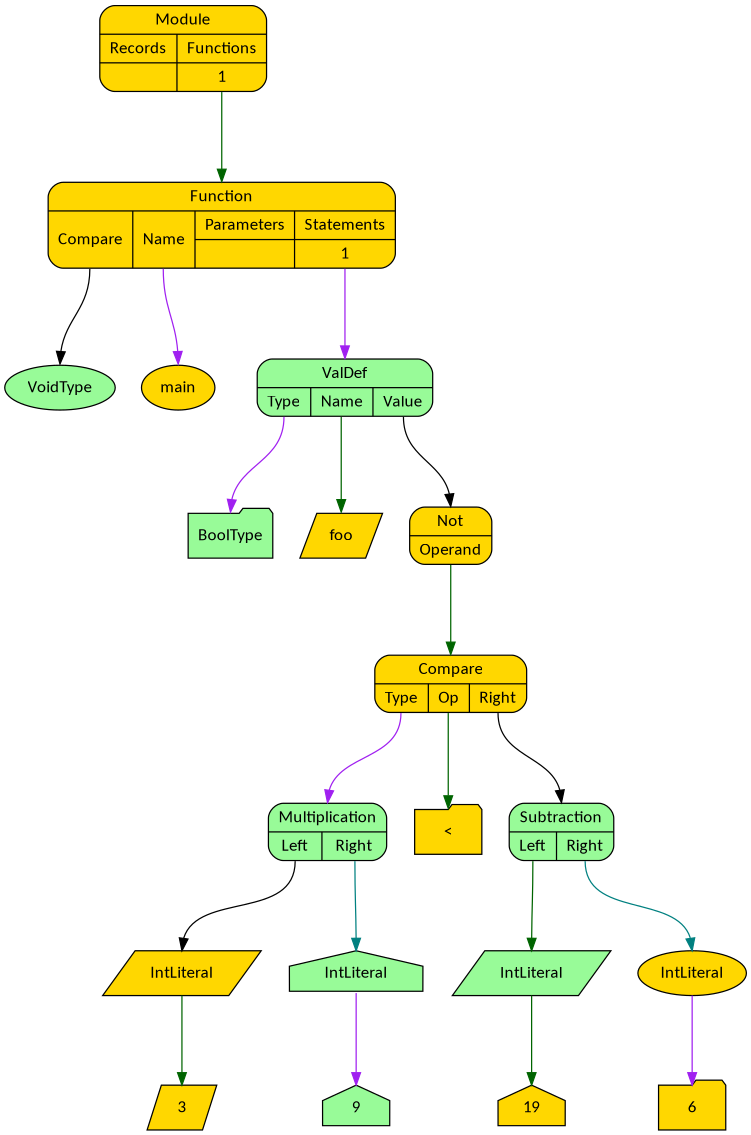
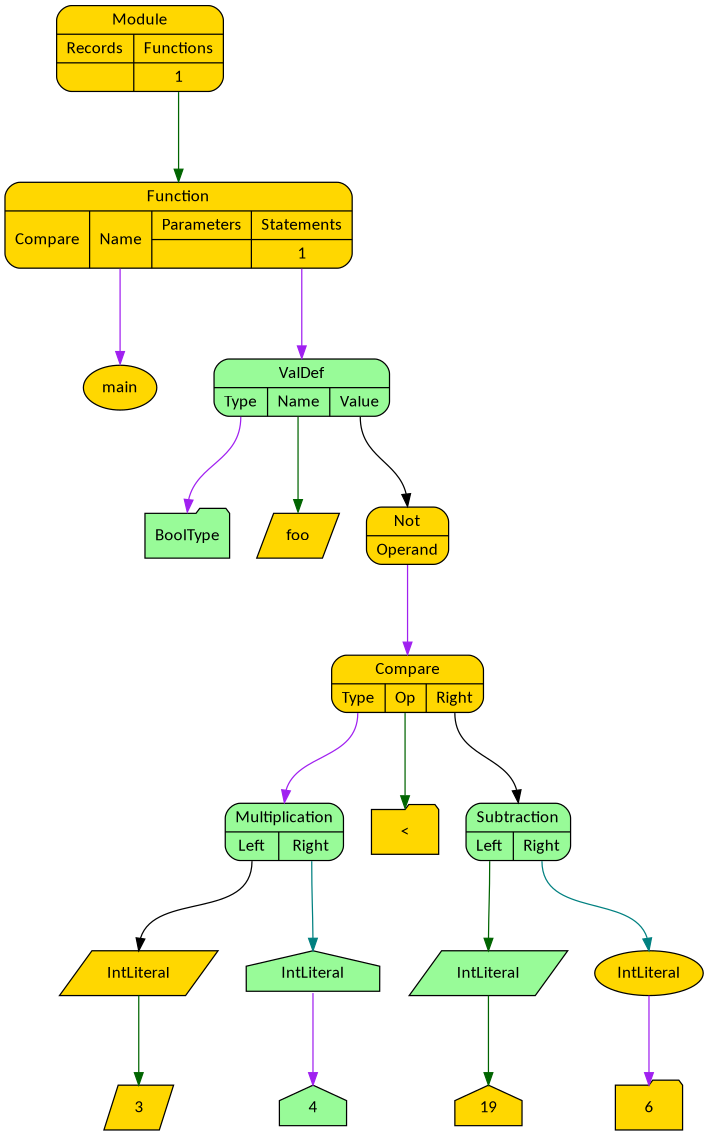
(60, 388) -> none
(451, 604) -> (408, 604)
(356, 1108) -> (313, 1108)
